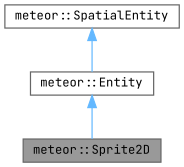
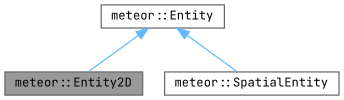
(92, 56) -> (212, 54)
(92, 151) -> (74, 84)
